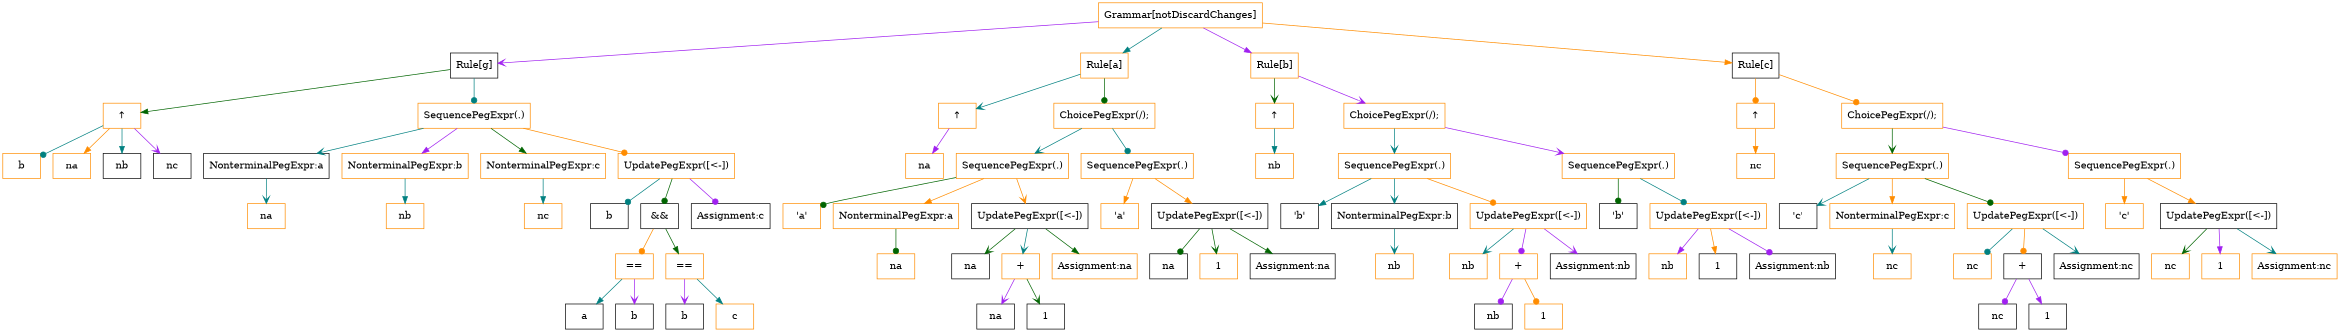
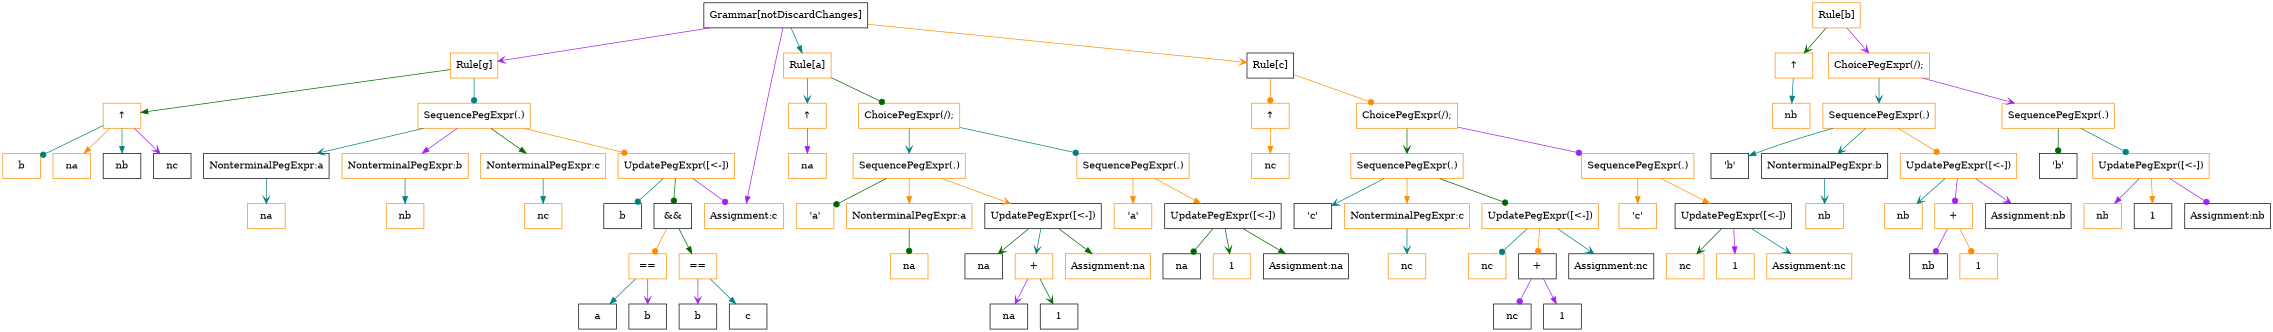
(1180, 15) -> (786, 15)
(1224, 39) -> (765, 112)
(1494, 43) -> (1054, 43)
(474, 66) -> (474, 66)
(731, 216) -> (744, 216)
(735, 317) -> (748, 317)
